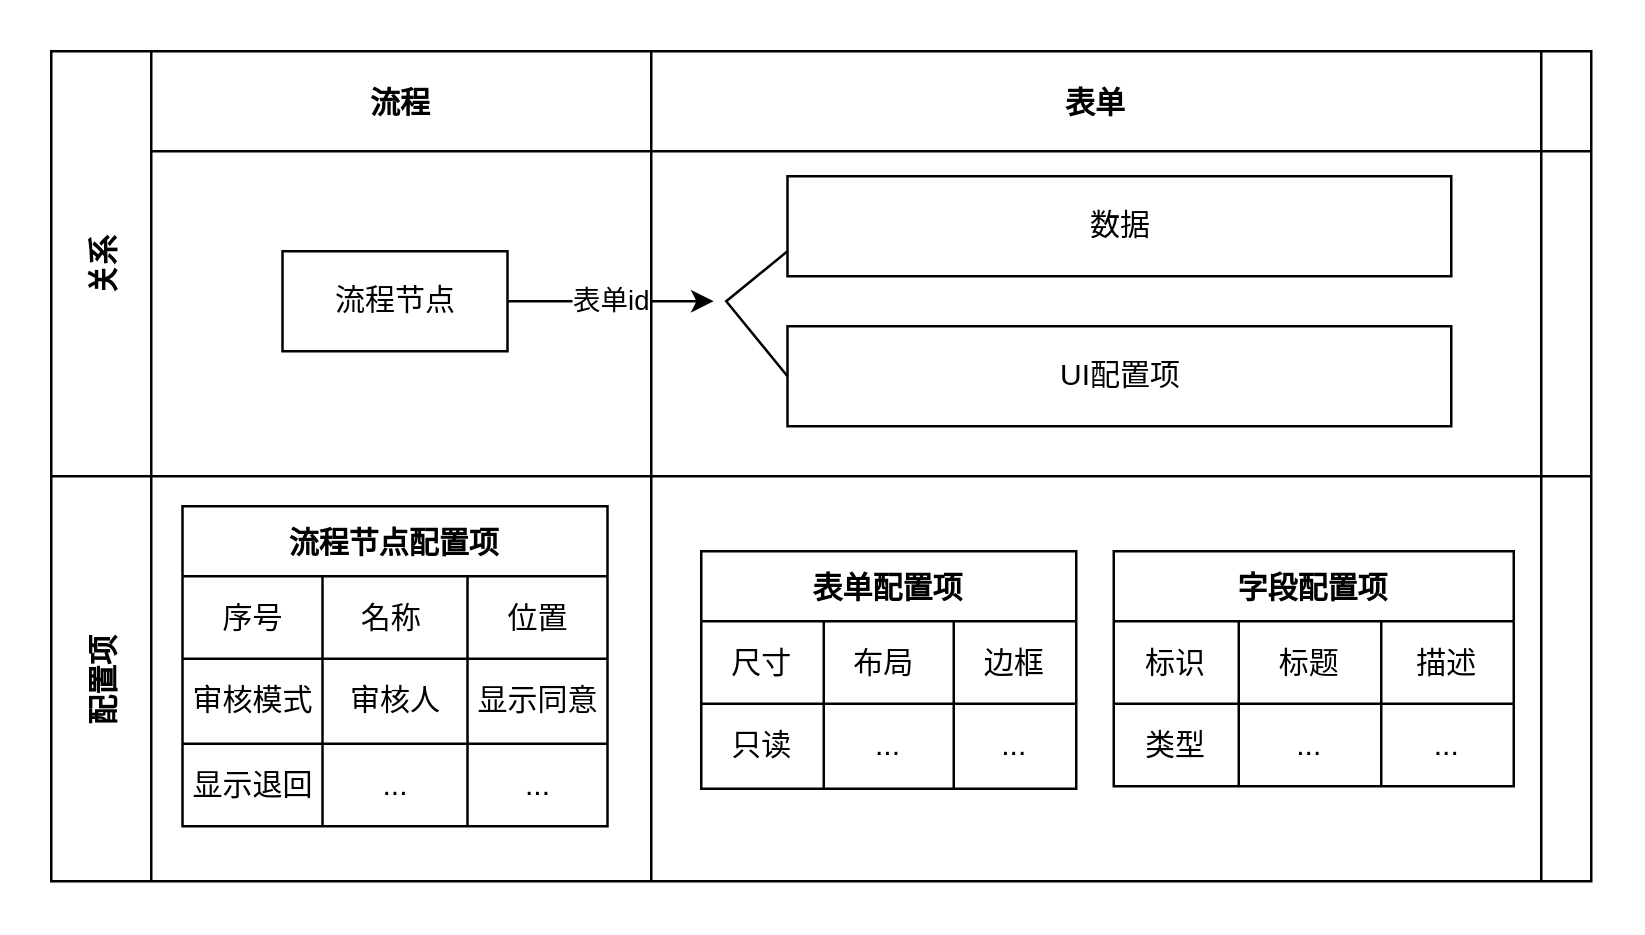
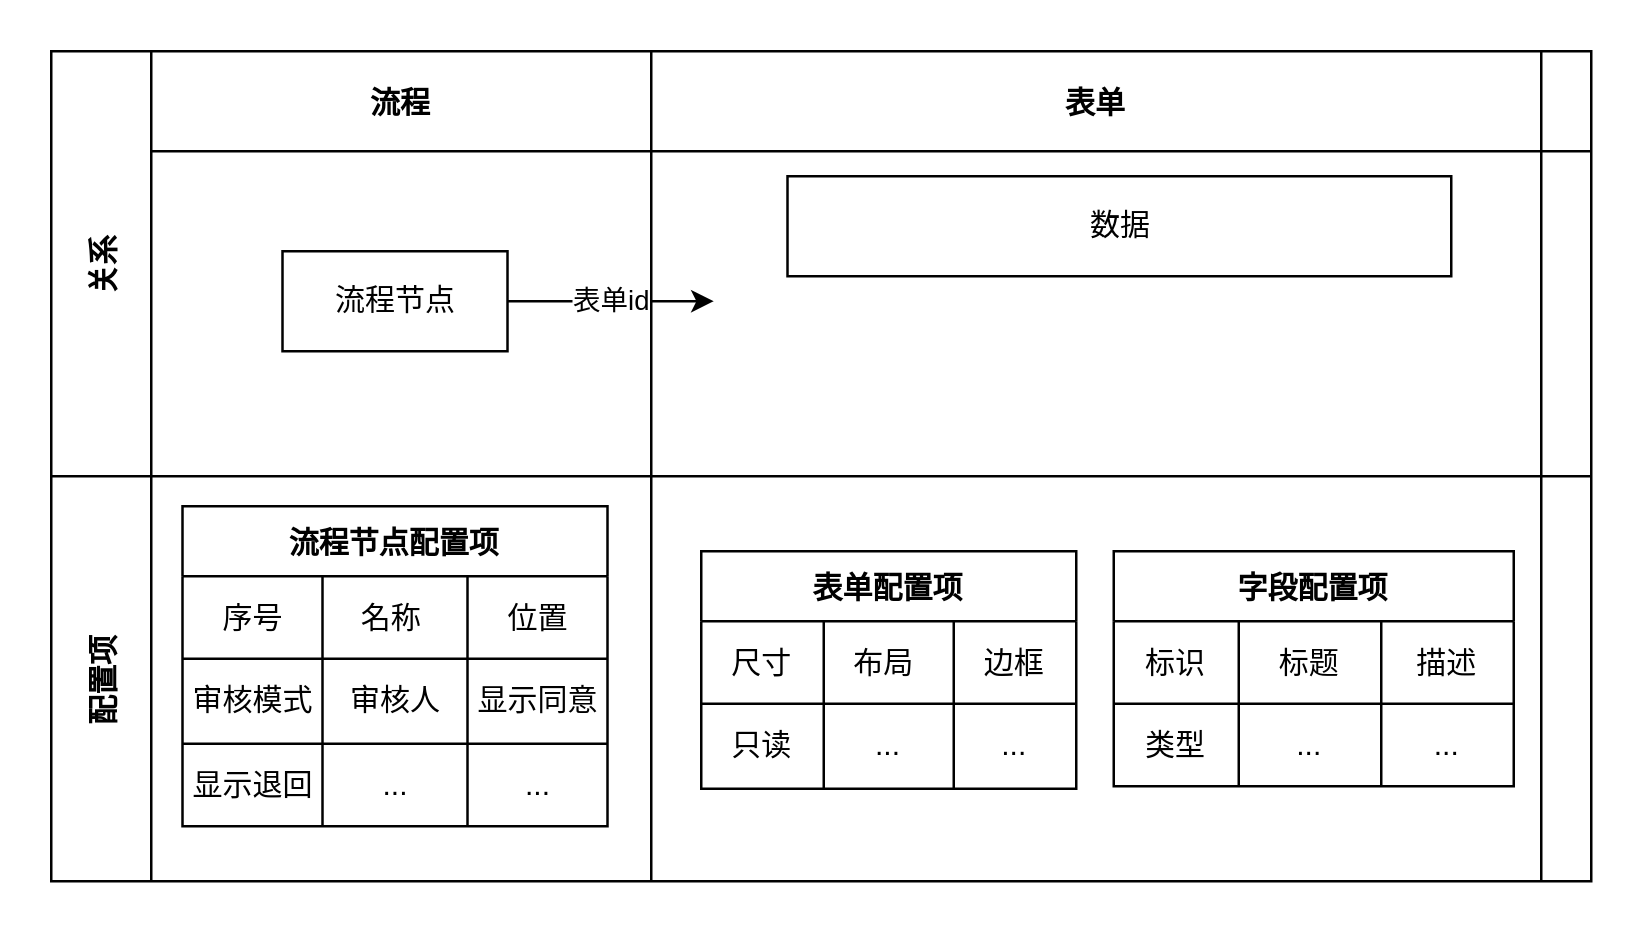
(732, 308) -> none
(1119, 376) -> none
